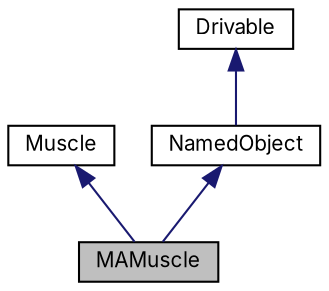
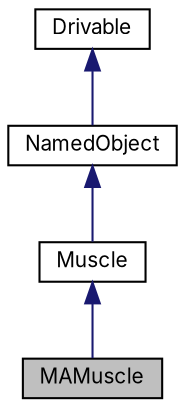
(186, 212) -> (93, 215)
